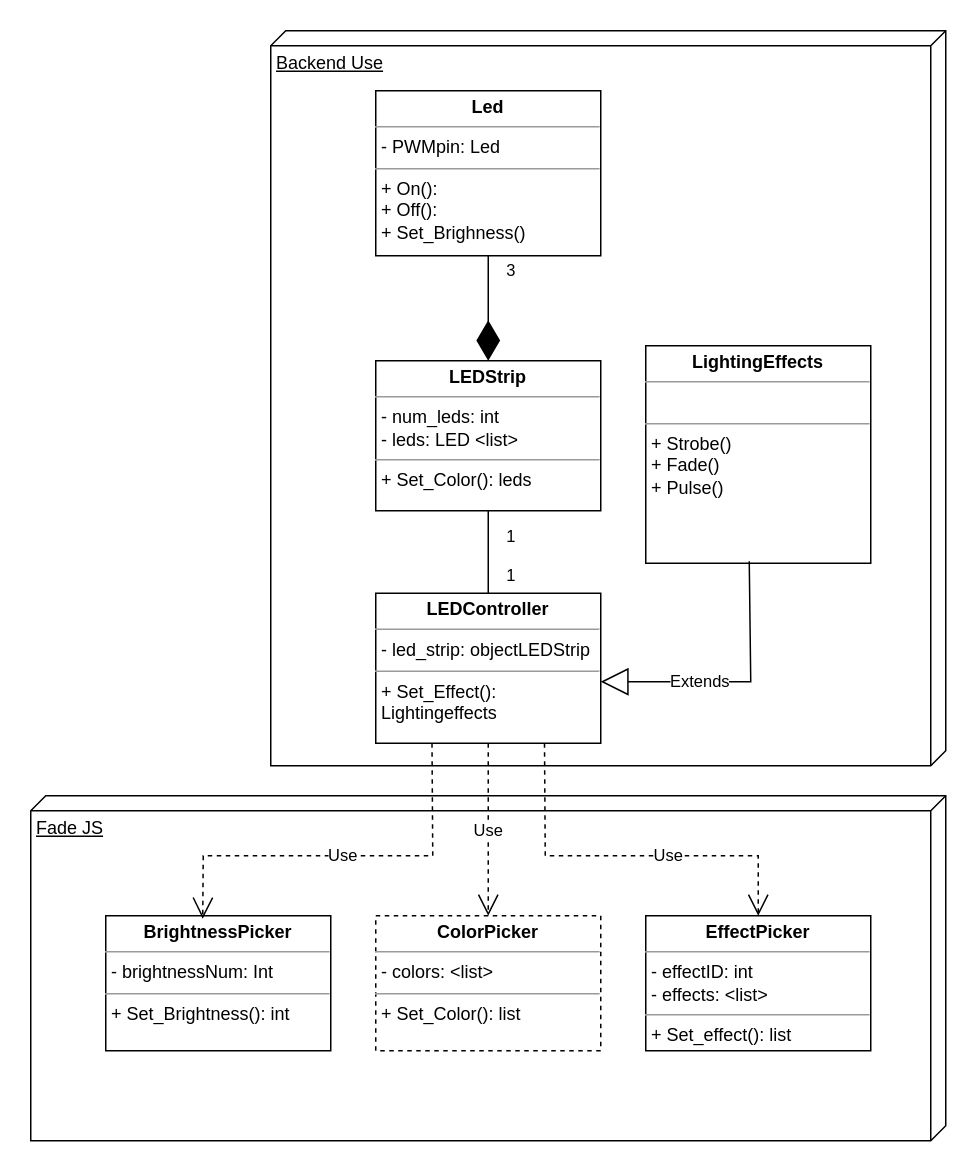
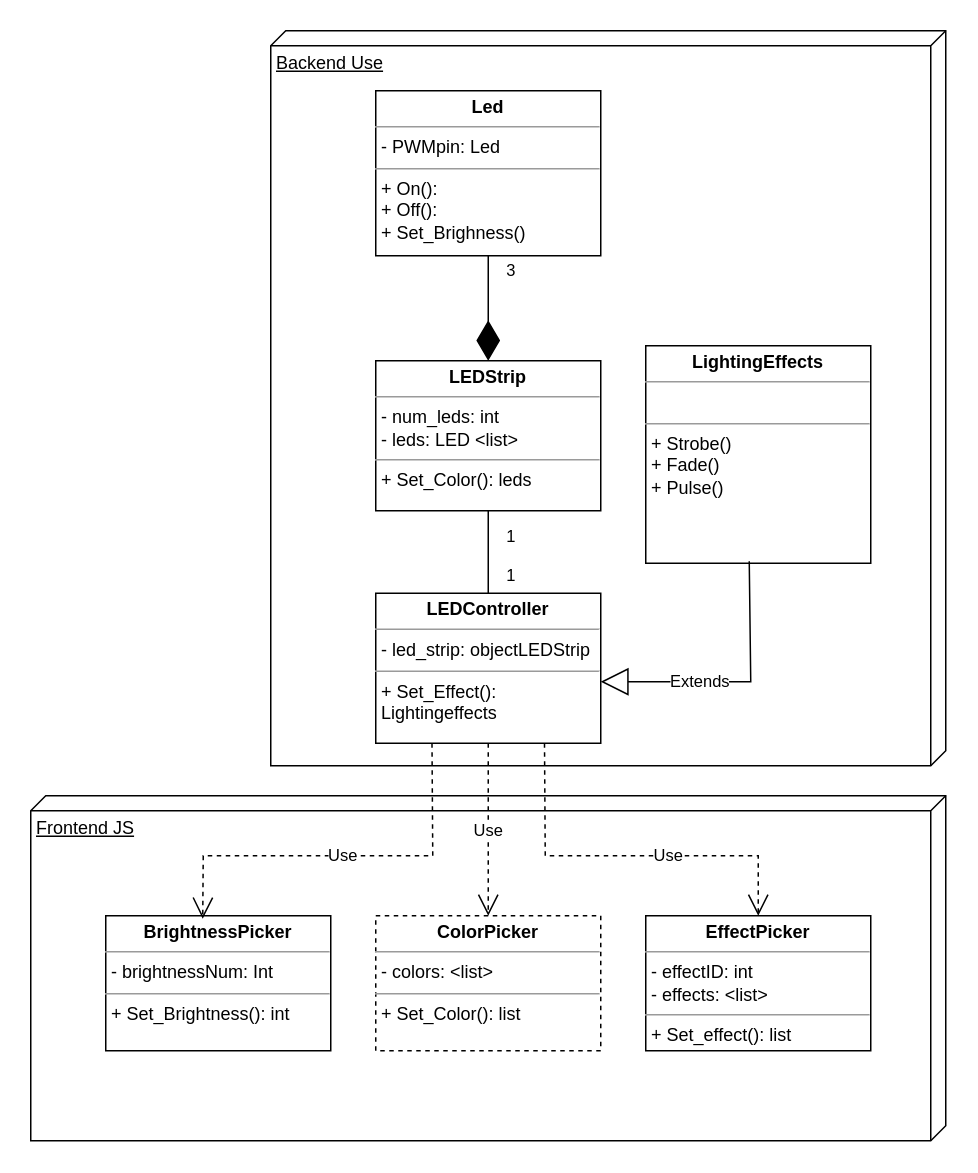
(70, 829) -> (90, 829)
